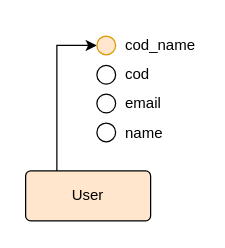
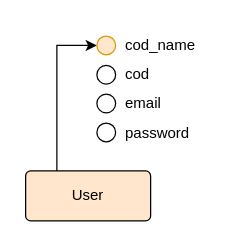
(142, 133) -> (159, 133)
